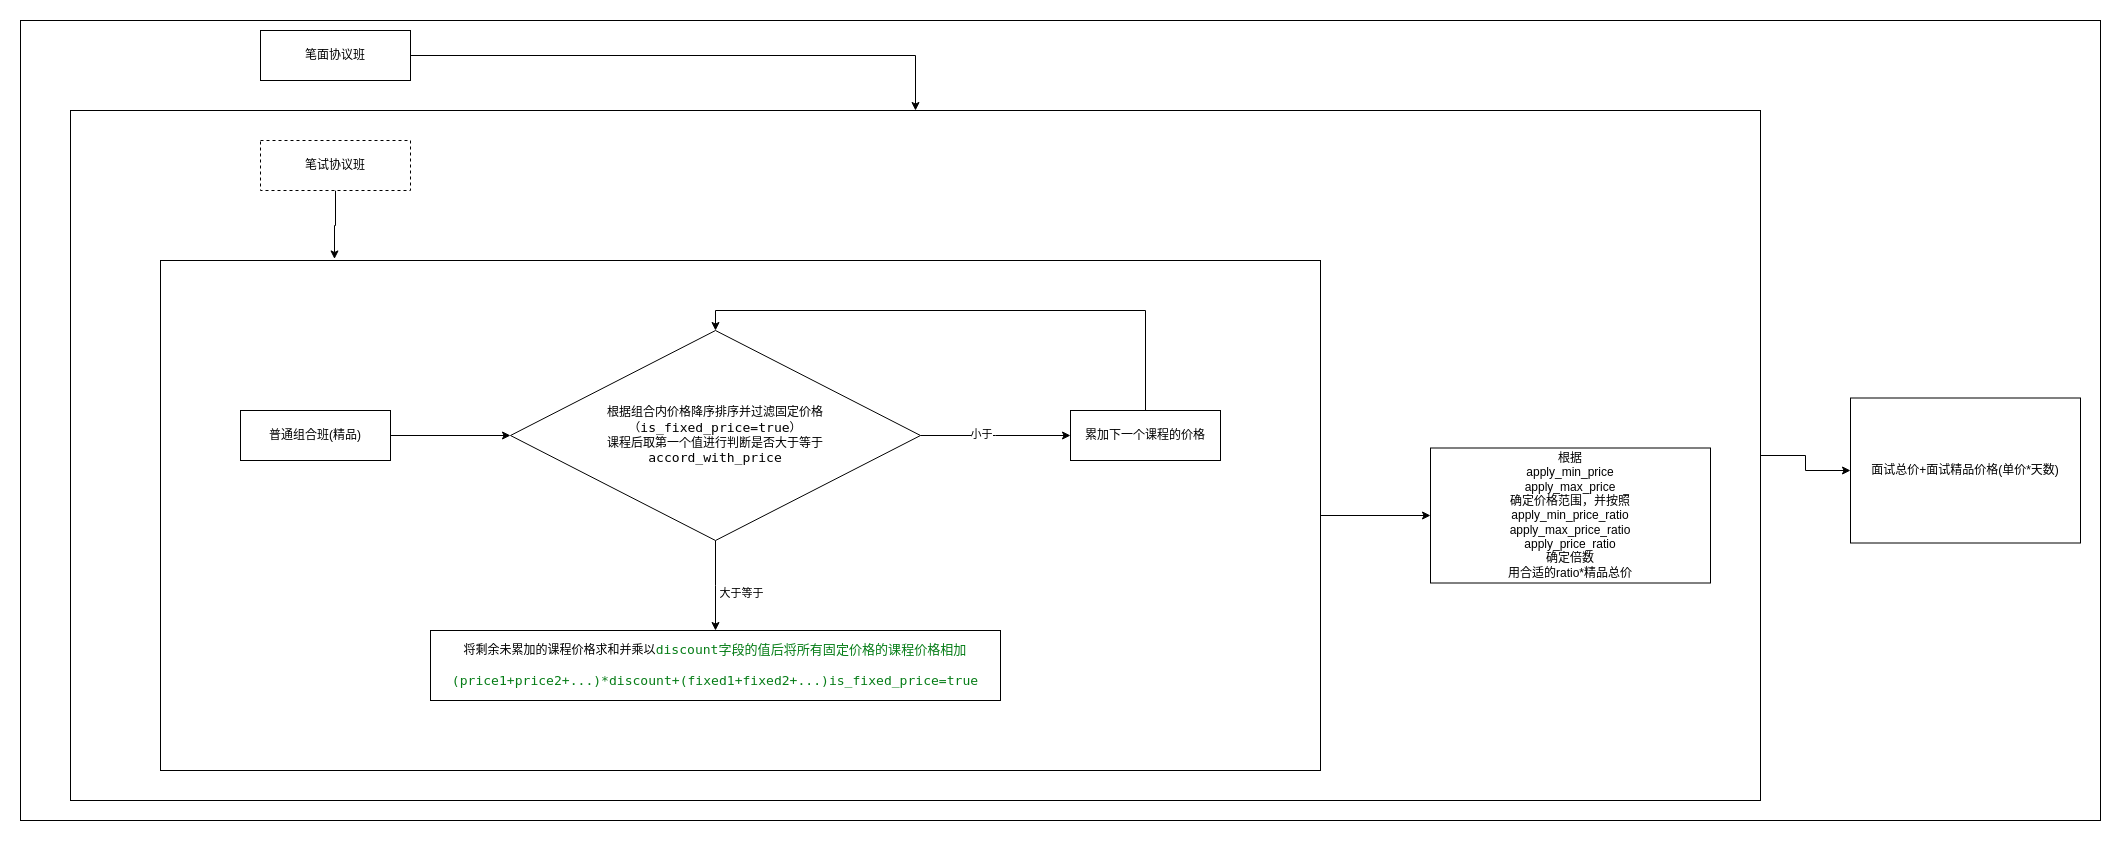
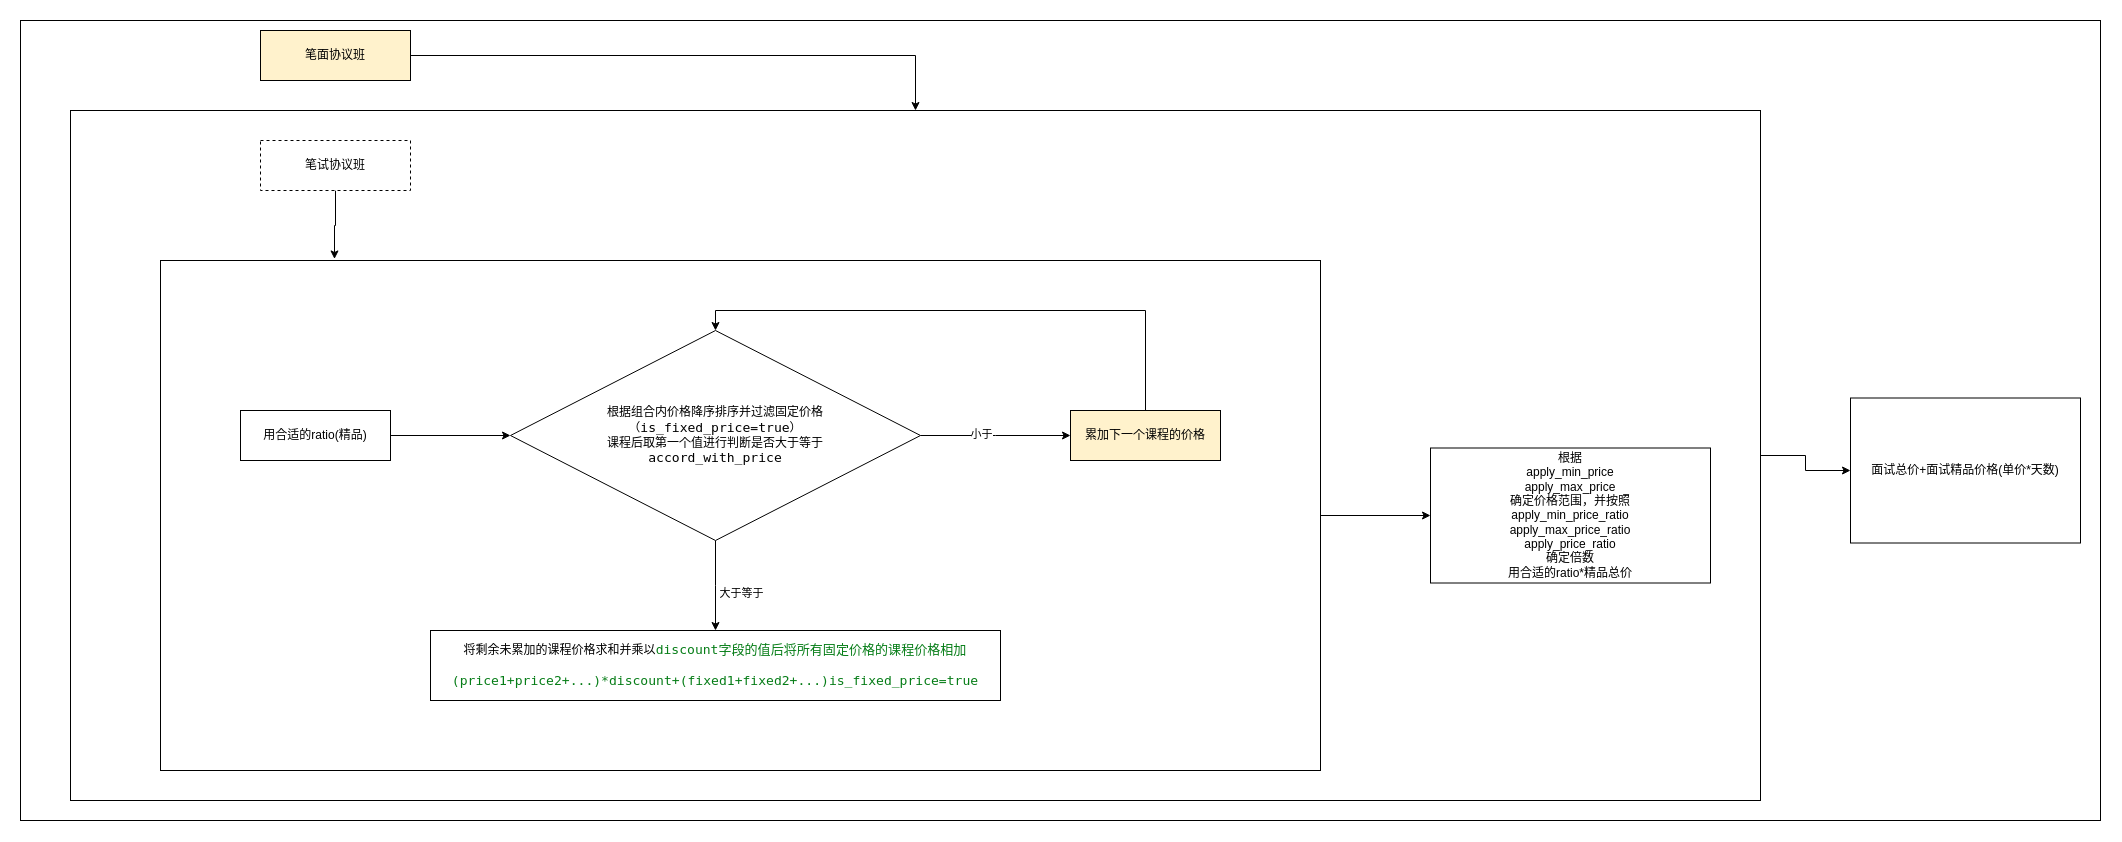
(336, 56) -> (336, 56)
(316, 436) -> (316, 436)
(1146, 436) -> (1146, 436)
